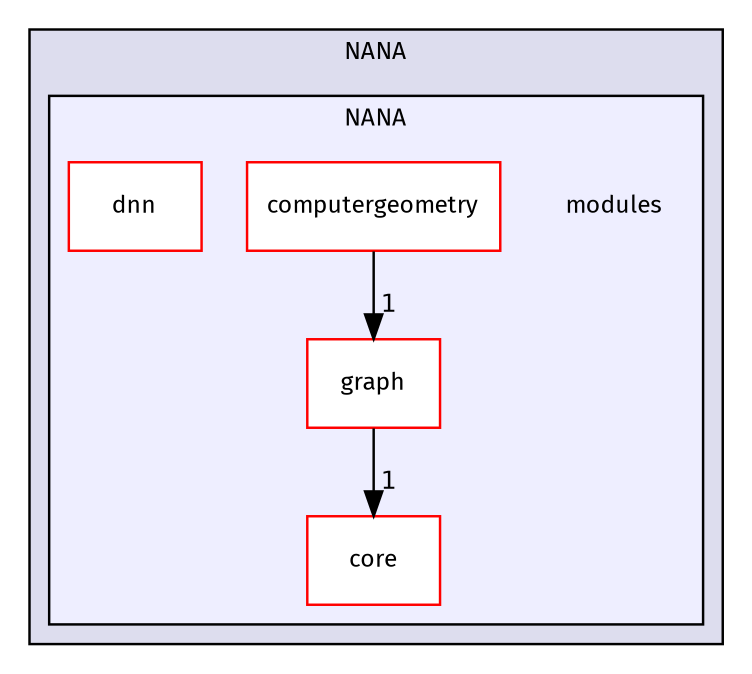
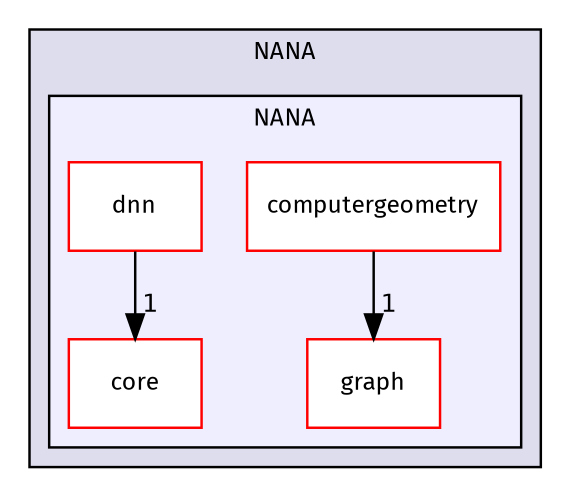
(615, 206) -> none
(374, 460) -> (135, 283)
